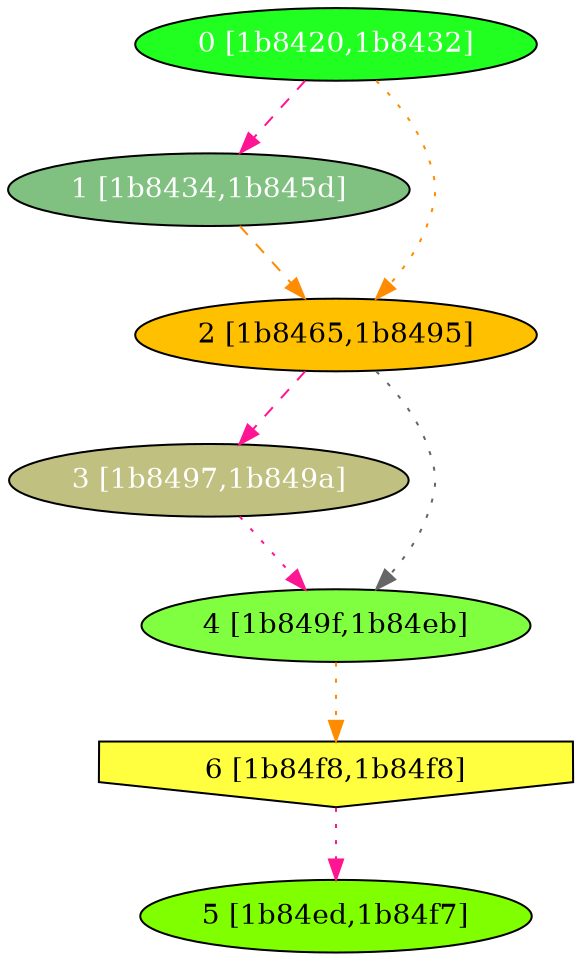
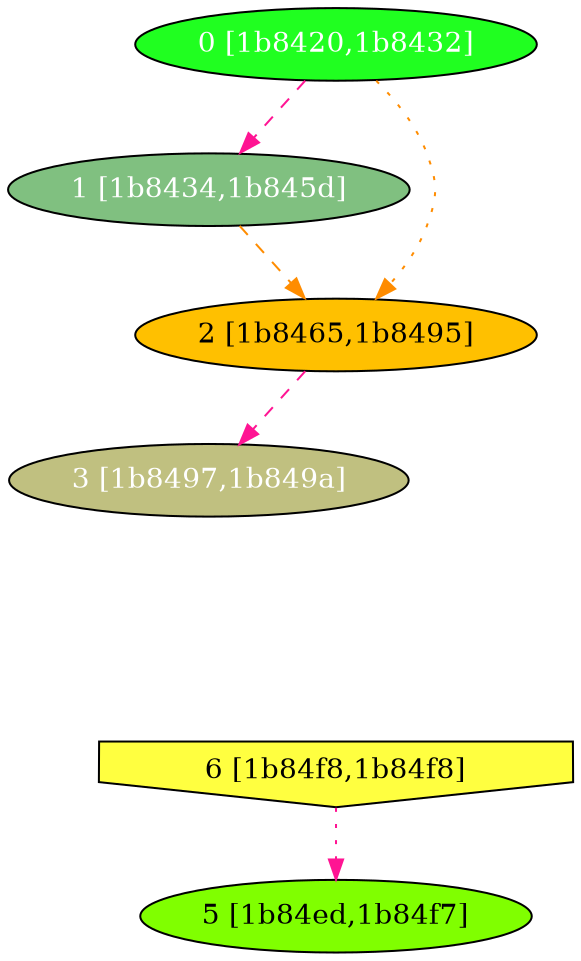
(336, 626) -> none
